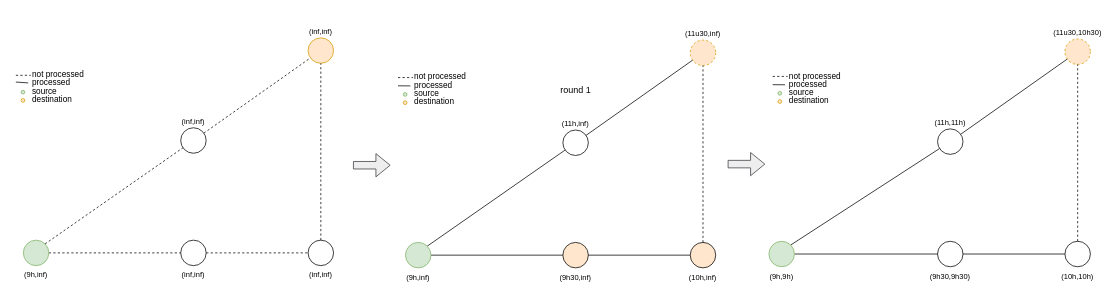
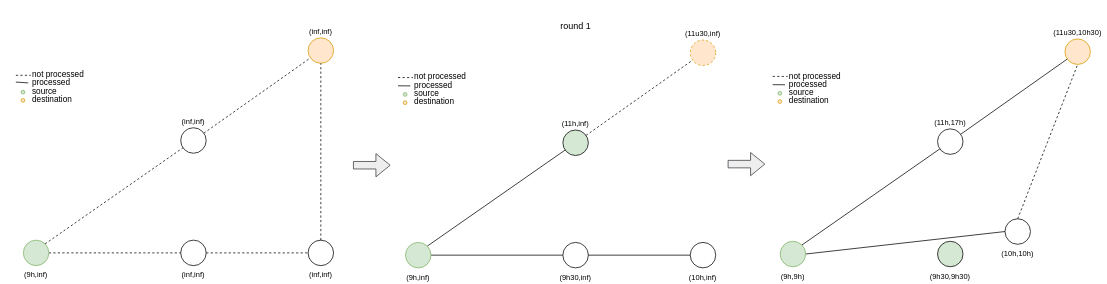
(1078, 52) -> (1078, 52)
(576, 90) -> (576, 27)
(639, 98) -> (639, 98)
(951, 118) -> (951, 118)
(576, 143) -> (576, 143)
(703, 155) -> none
(782, 254) -> (793, 254)
(951, 254) -> (951, 254)
(1078, 254) -> (1018, 232)
(576, 255) -> (576, 255)
(703, 255) -> (703, 255)
